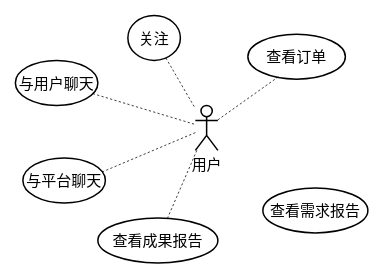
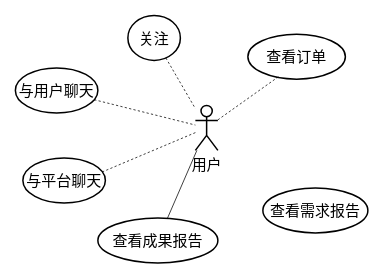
(57, 83) -> (57, 90)
(182, 185) -> (182, 185)
